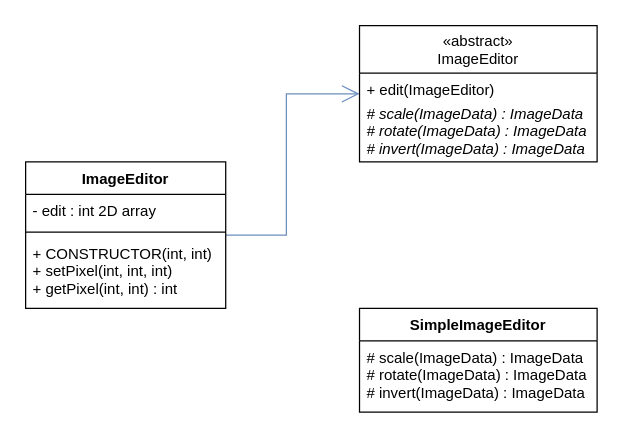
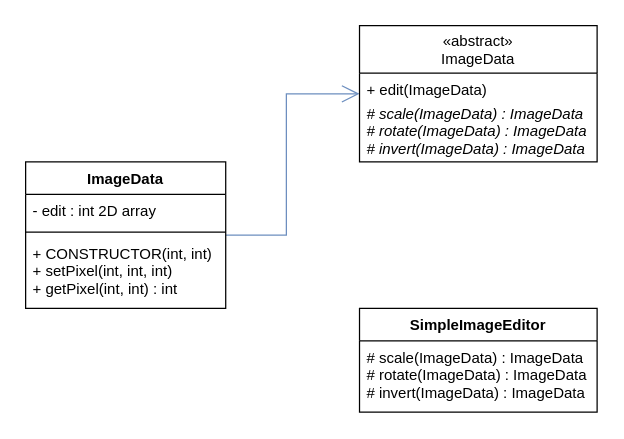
(478, 41) -> (478, 41)
(440, 90) -> (434, 90)
(125, 179) -> (125, 179)
